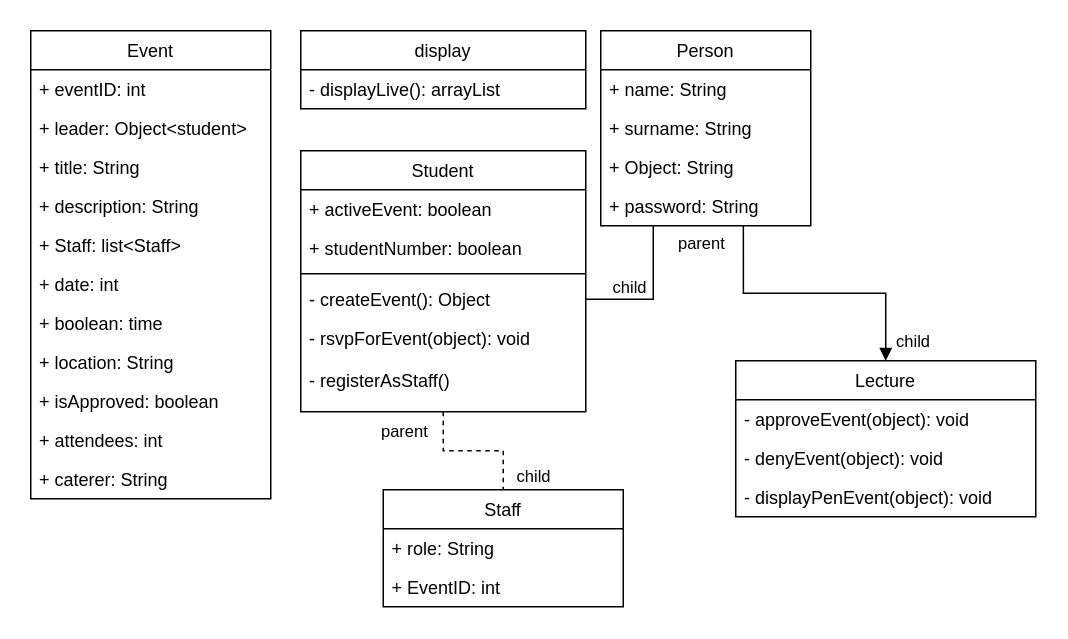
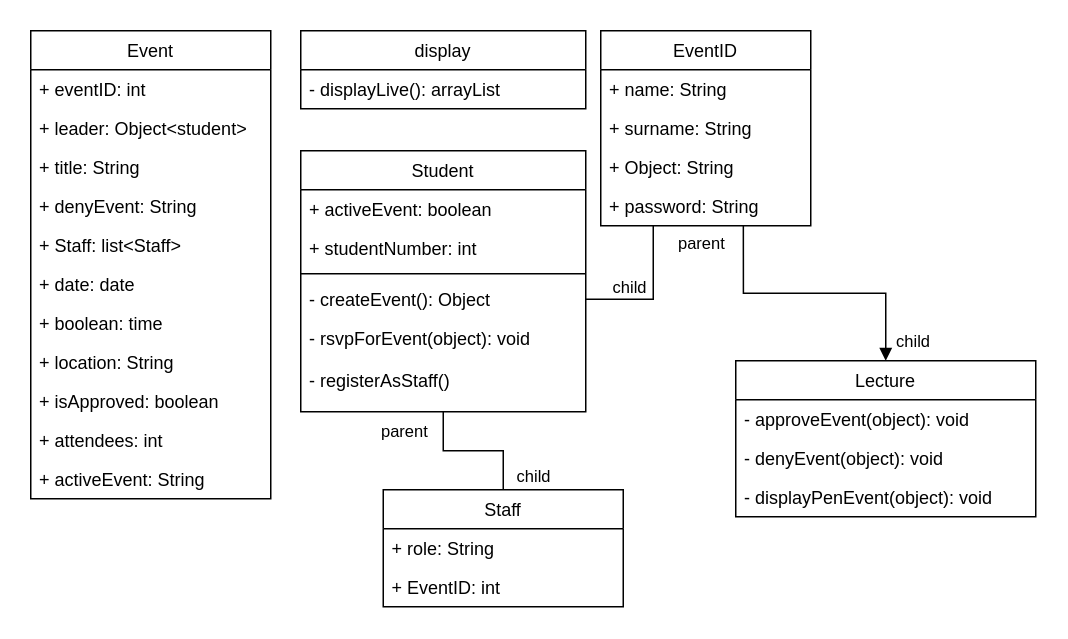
(705, 51) -> (705, 51)
(131, 207) -> (125, 207)
(421, 249) -> (400, 249)
(85, 285) -> (92, 285)
(473, 451) -> (473, 451)
(115, 480) -> (133, 480)
